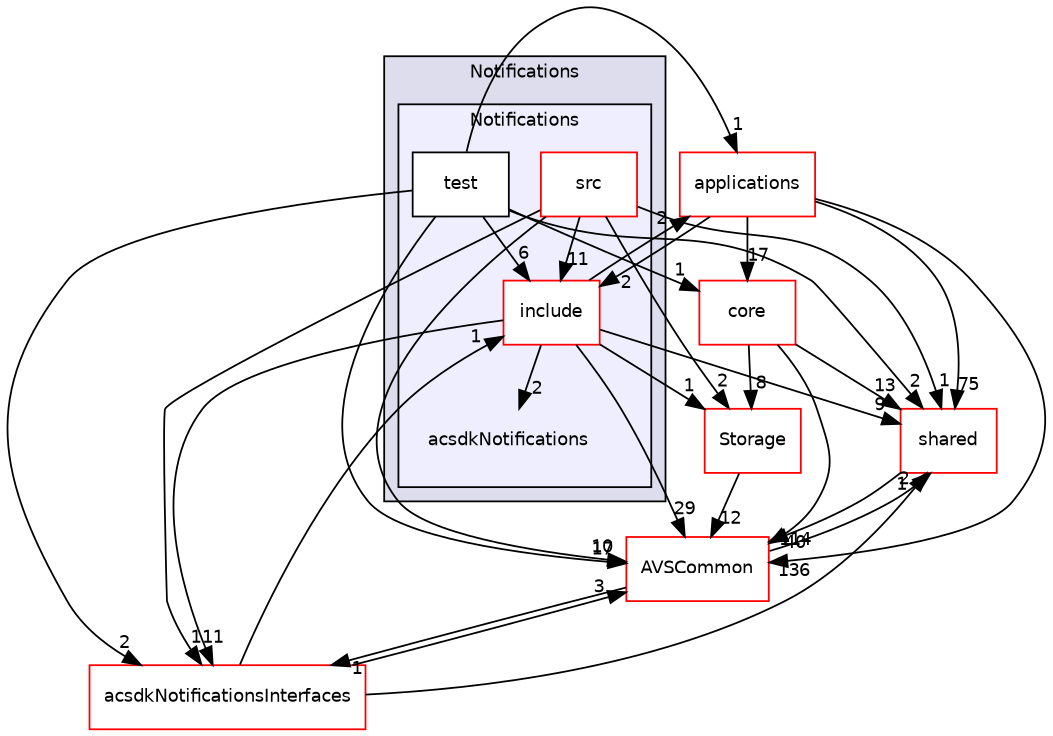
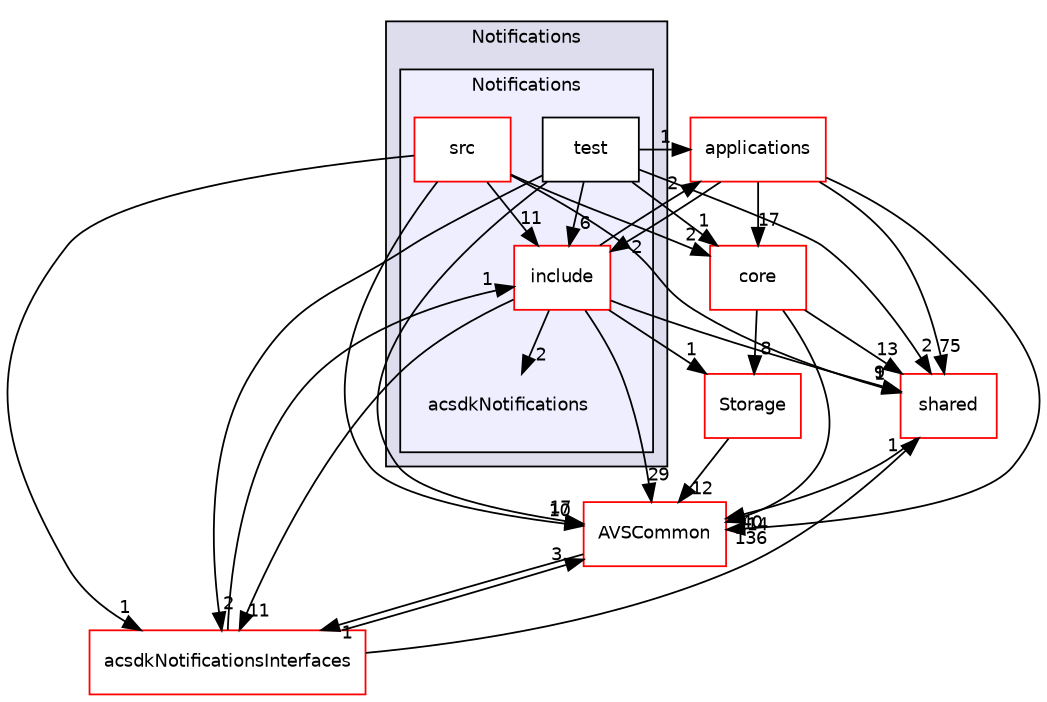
(679, 338) -> (601, 213)
(846, 524) -> none
